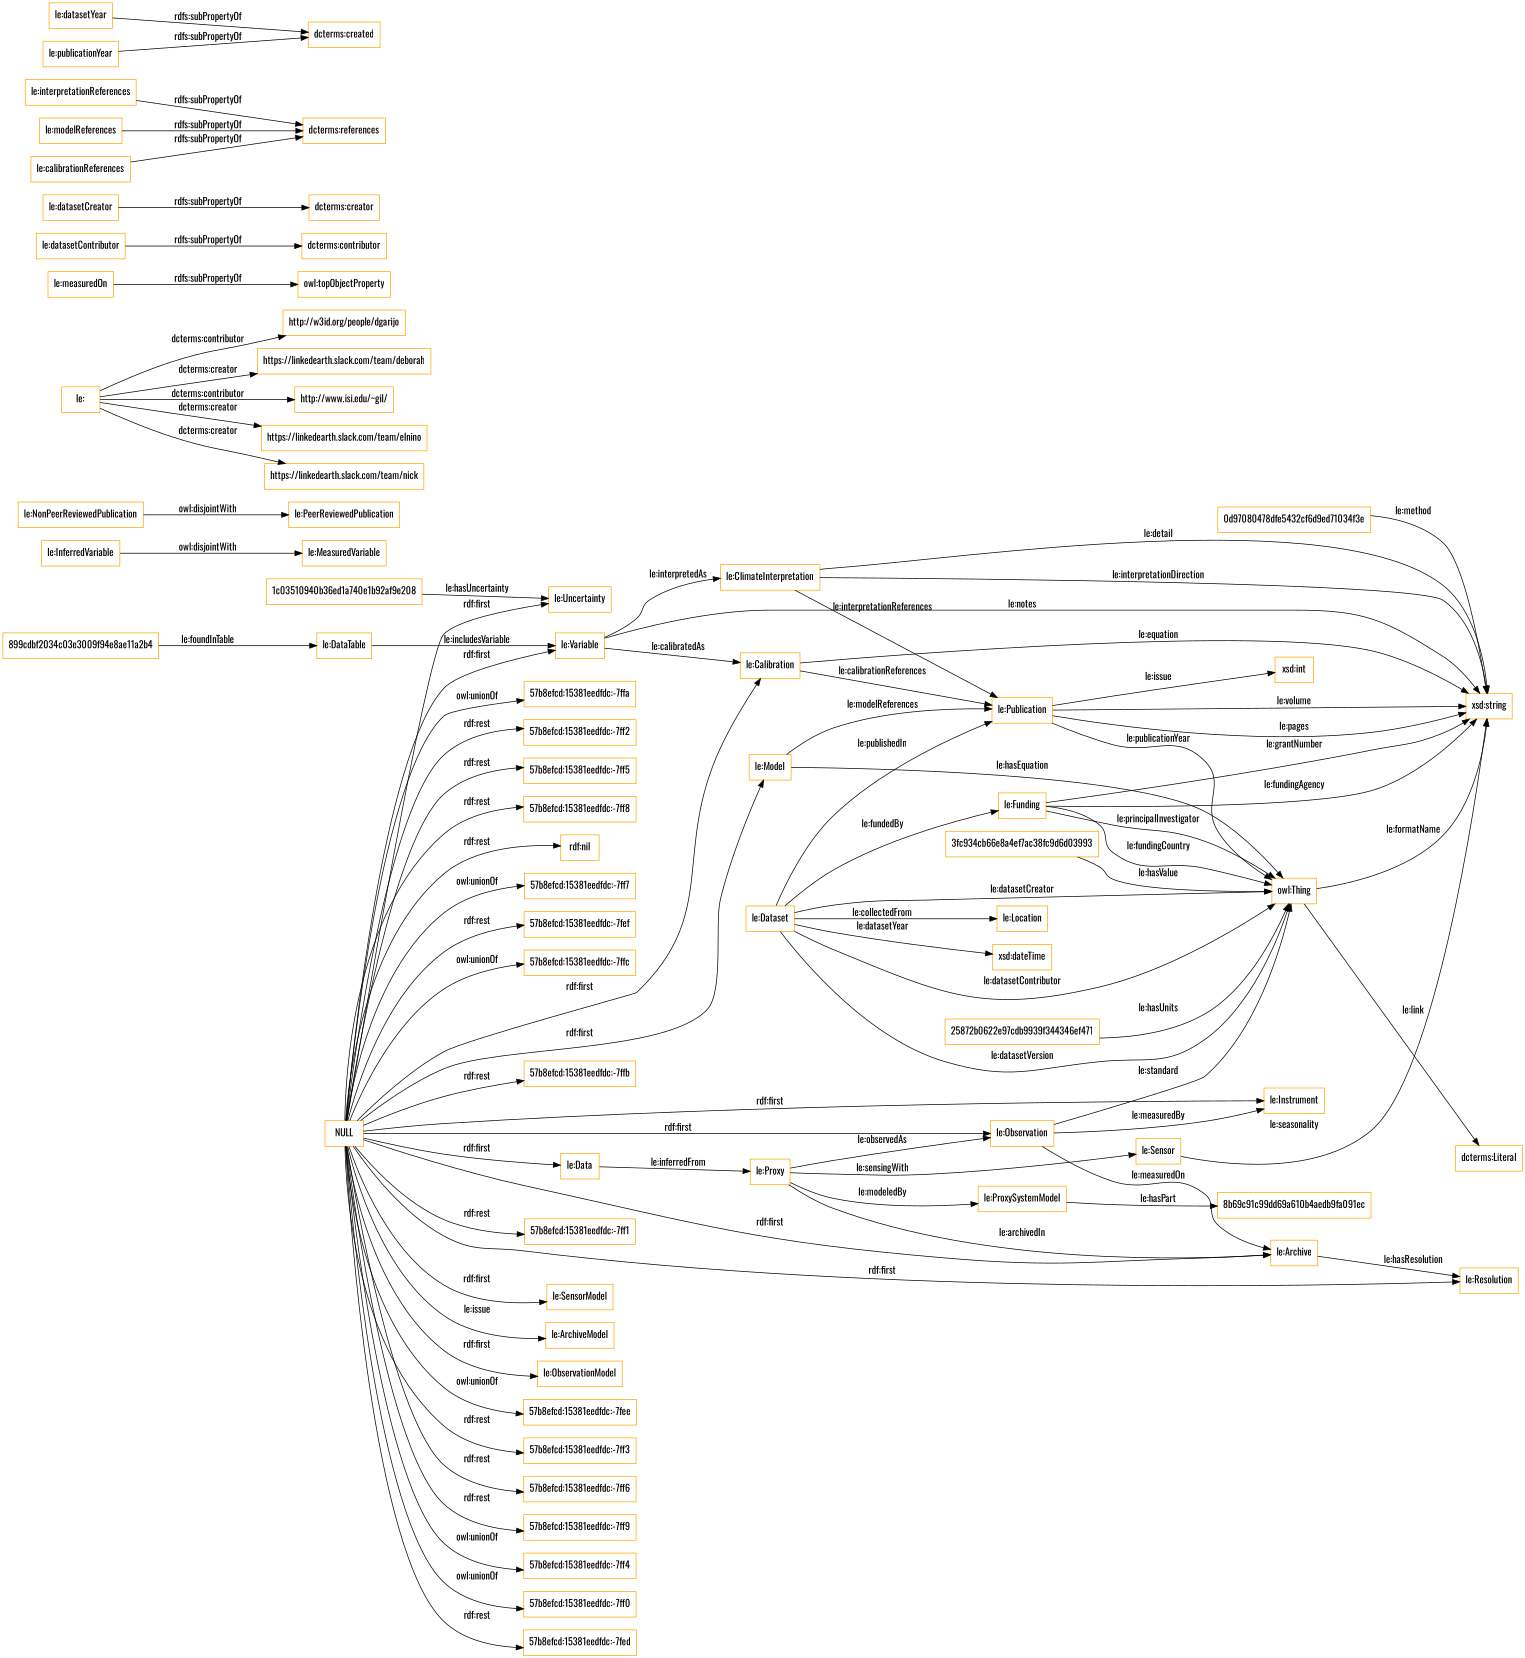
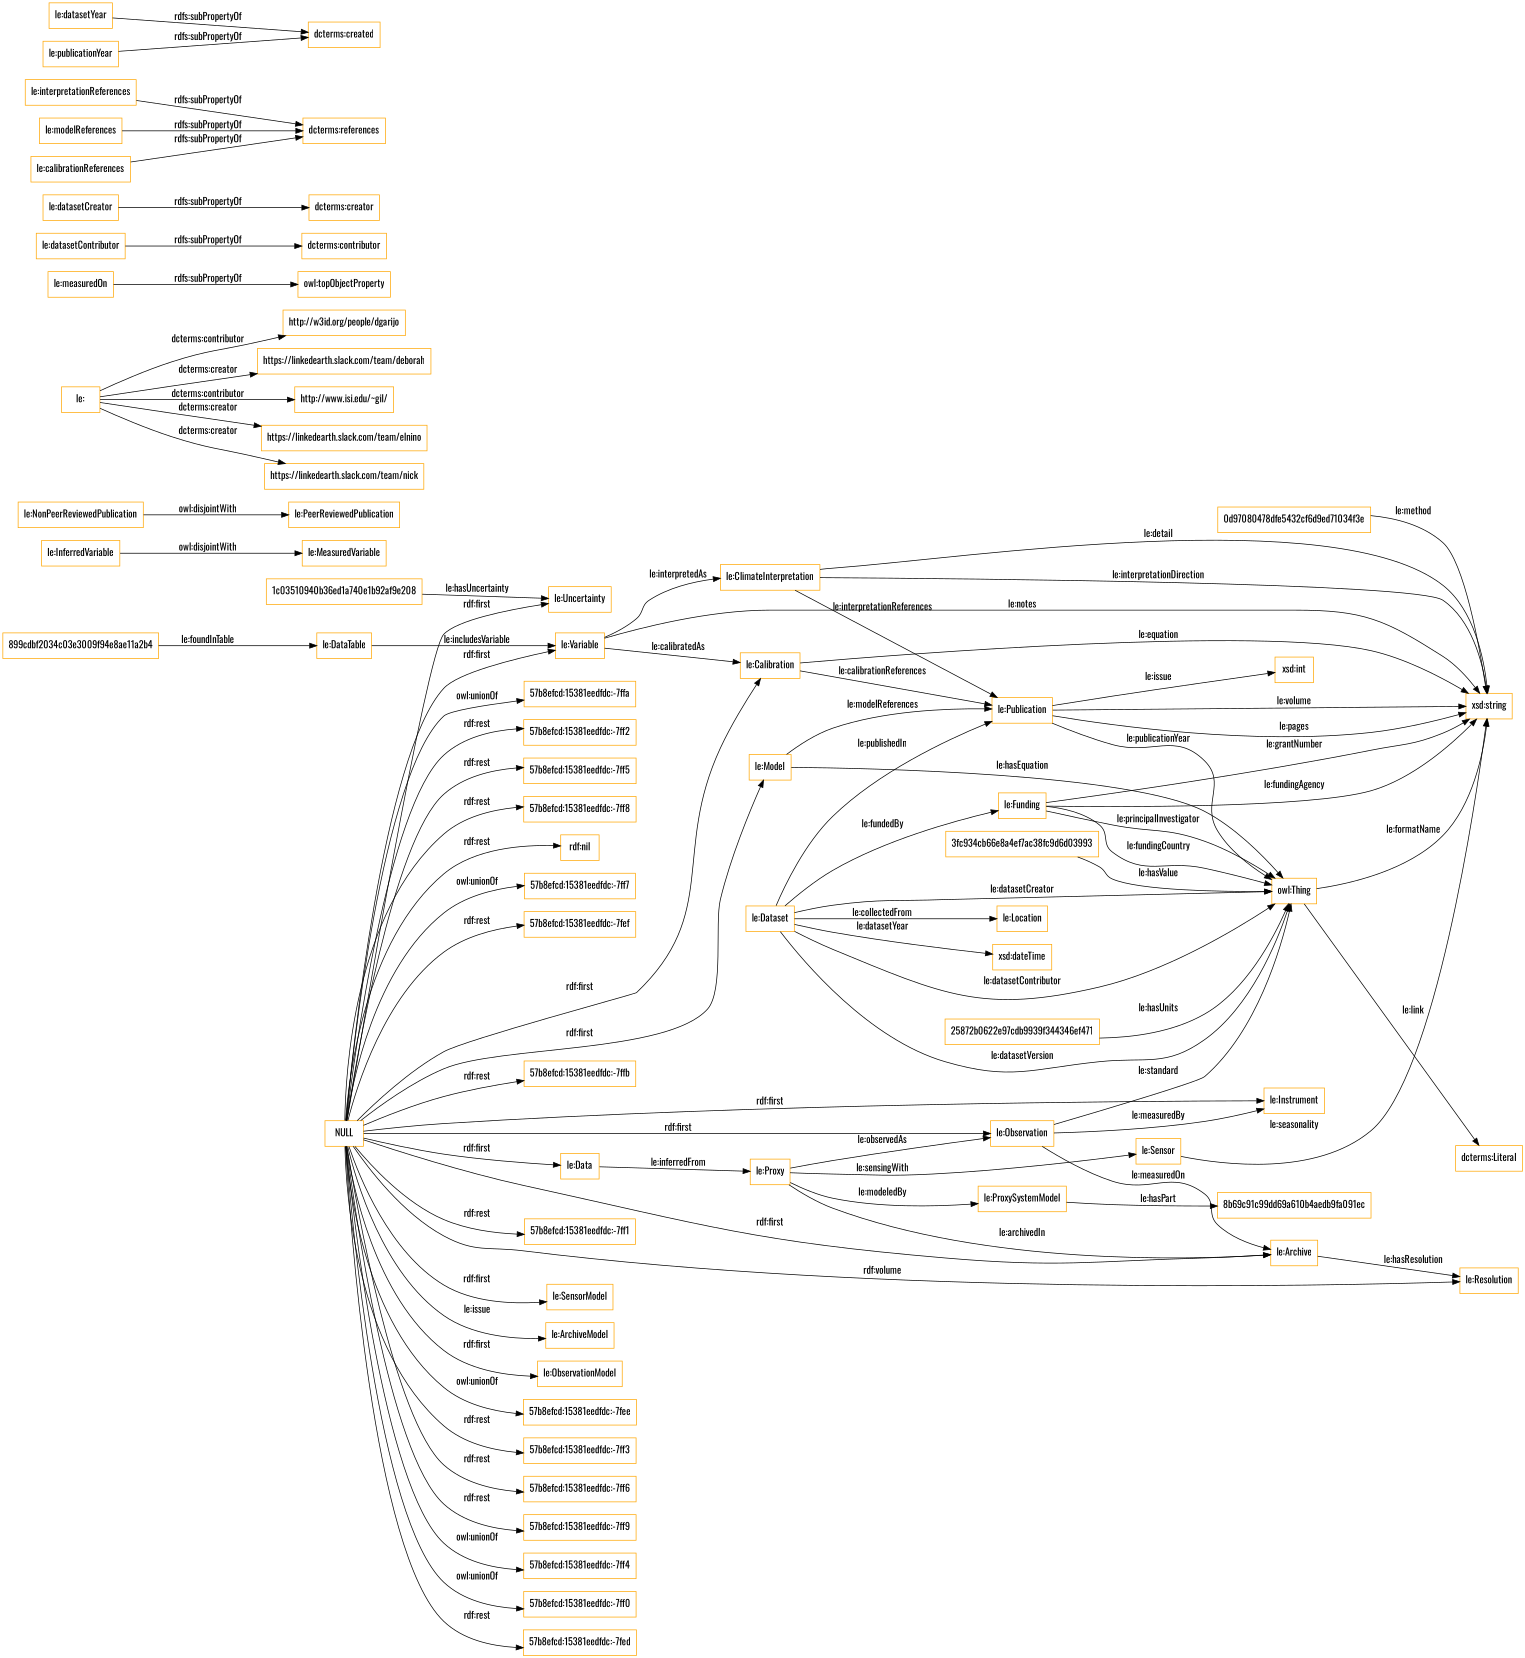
(580, 963) -> none
(882, 1271) -> (882, 1271)
